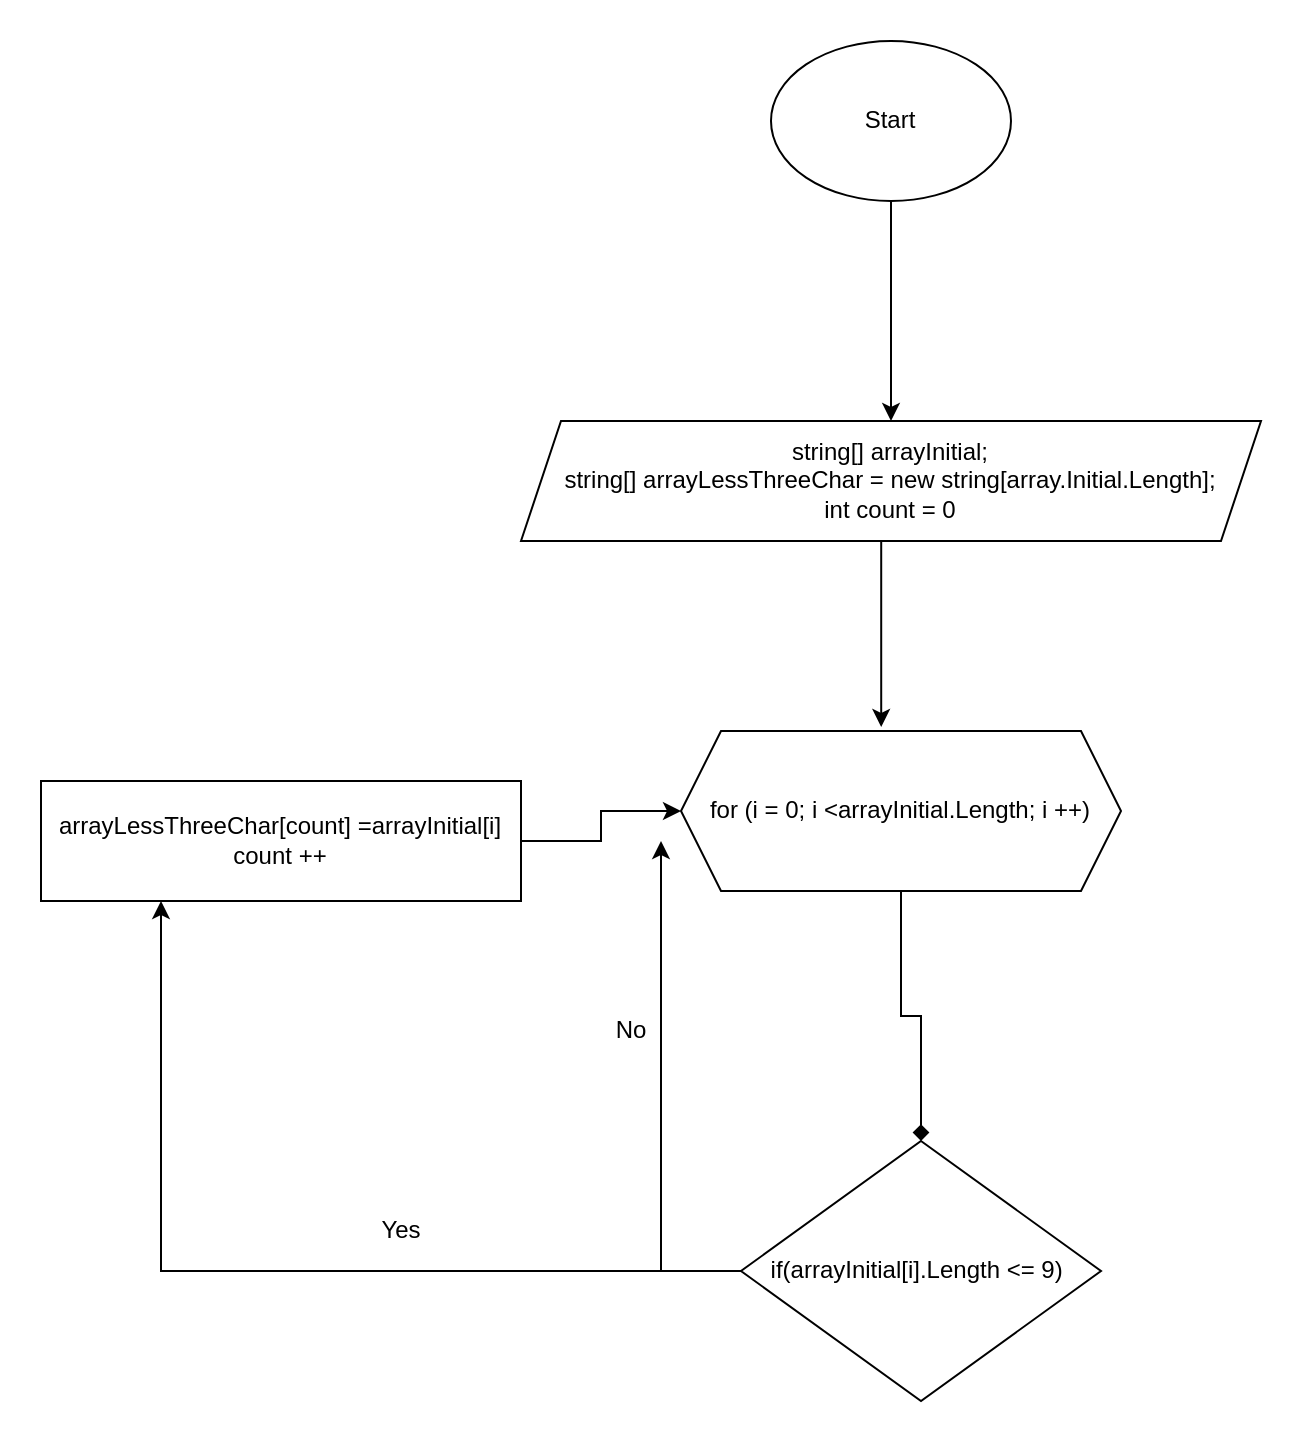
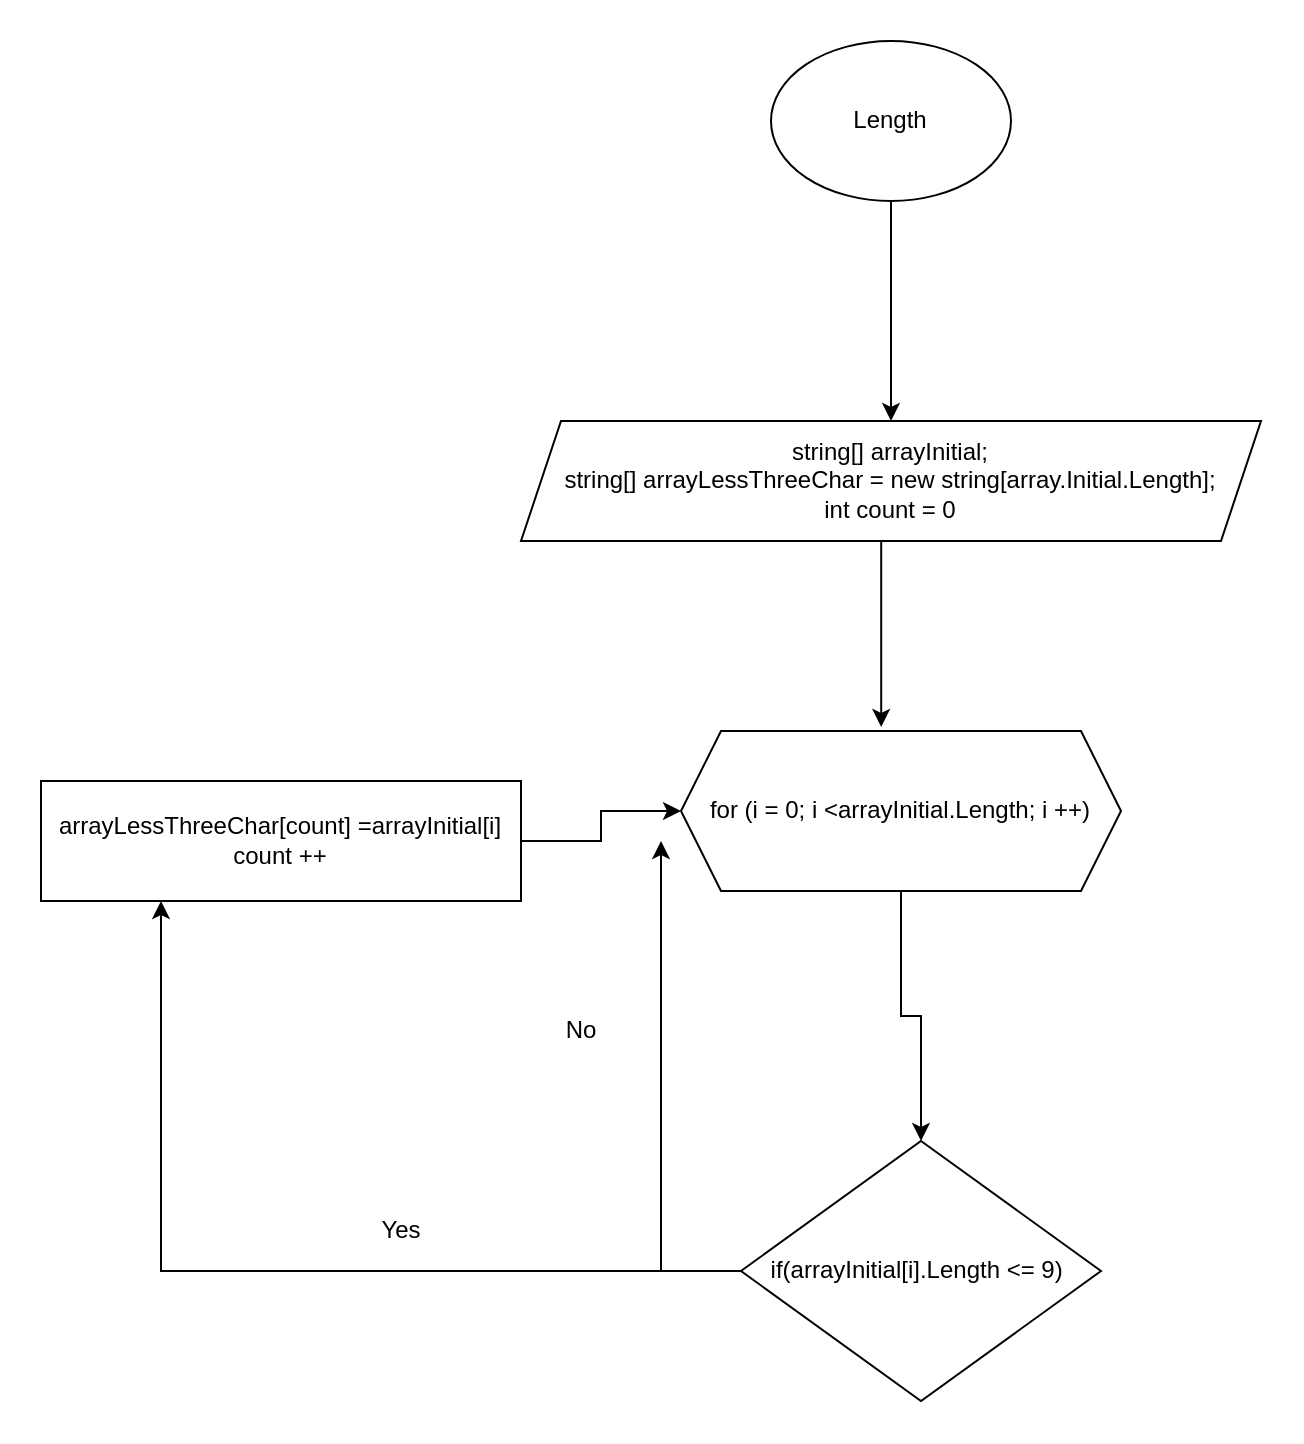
(891, 121) -> (891, 121)
(631, 1031) -> (581, 1031)
(921, 1125) -> (921, 1126)
